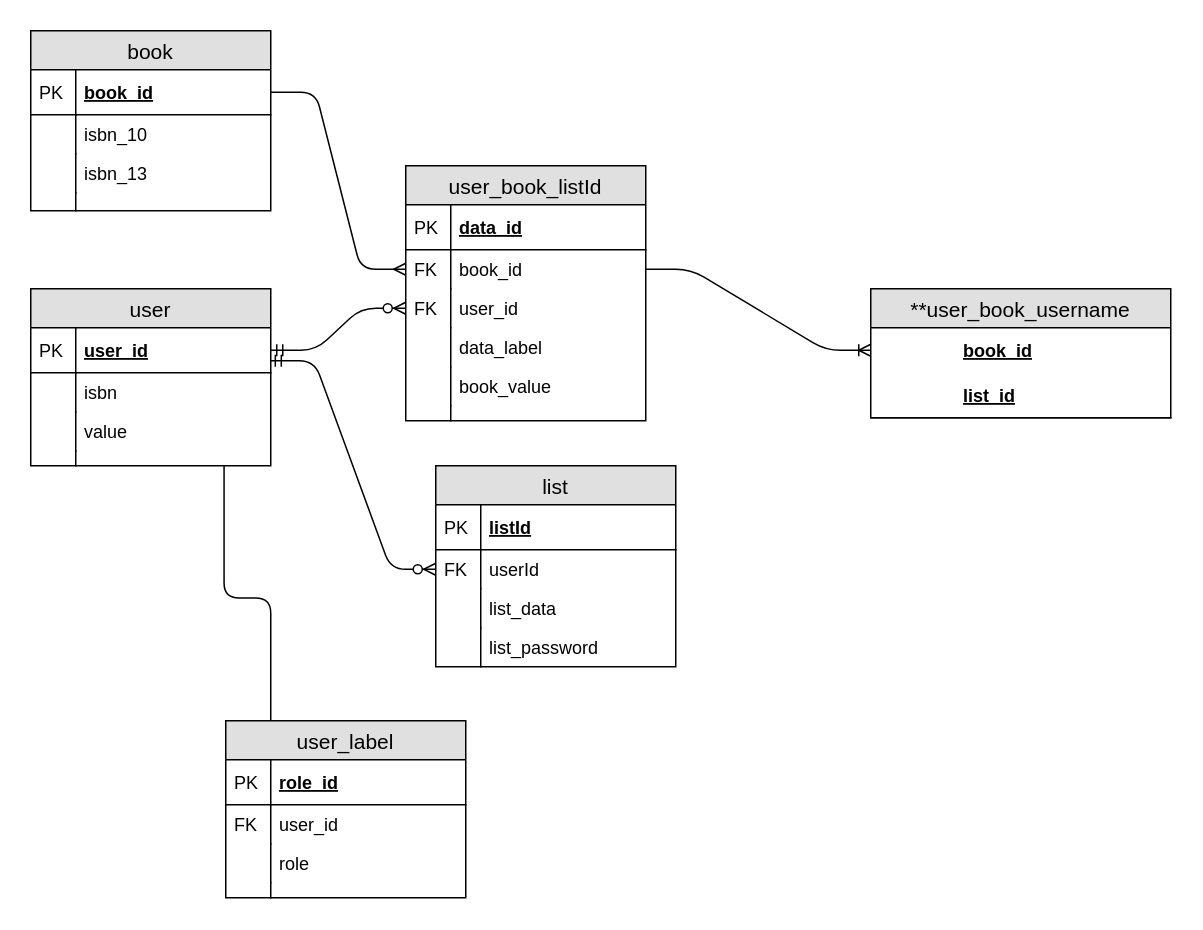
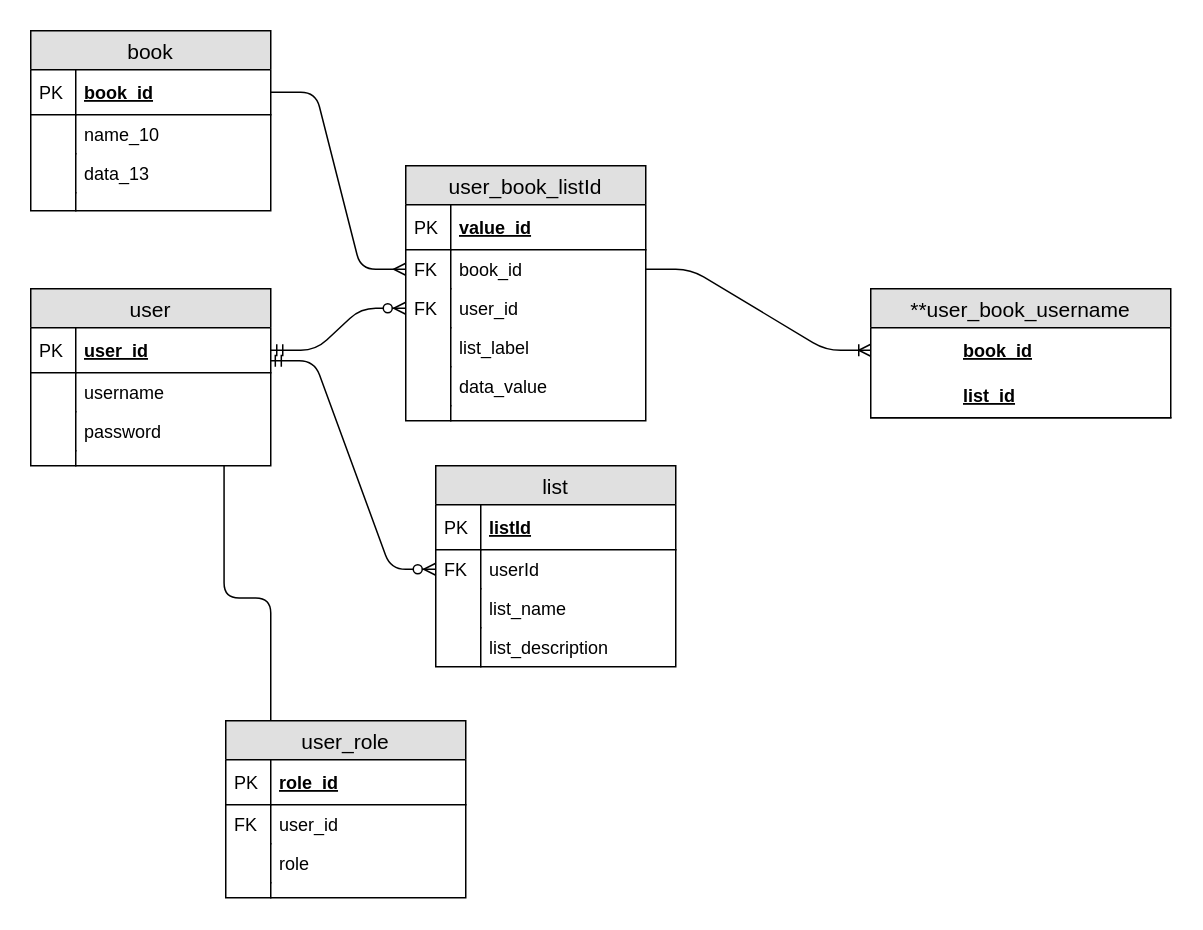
(117, 135) -> (119, 135)
(117, 174) -> (119, 174)
(492, 228) -> (495, 228)
(505, 348) -> (500, 348)
(507, 387) -> (507, 387)
(102, 393) -> (124, 393)
(107, 432) -> (124, 432)
(530, 609) -> (530, 609)
(550, 648) -> (560, 648)
(345, 742) -> (345, 742)
